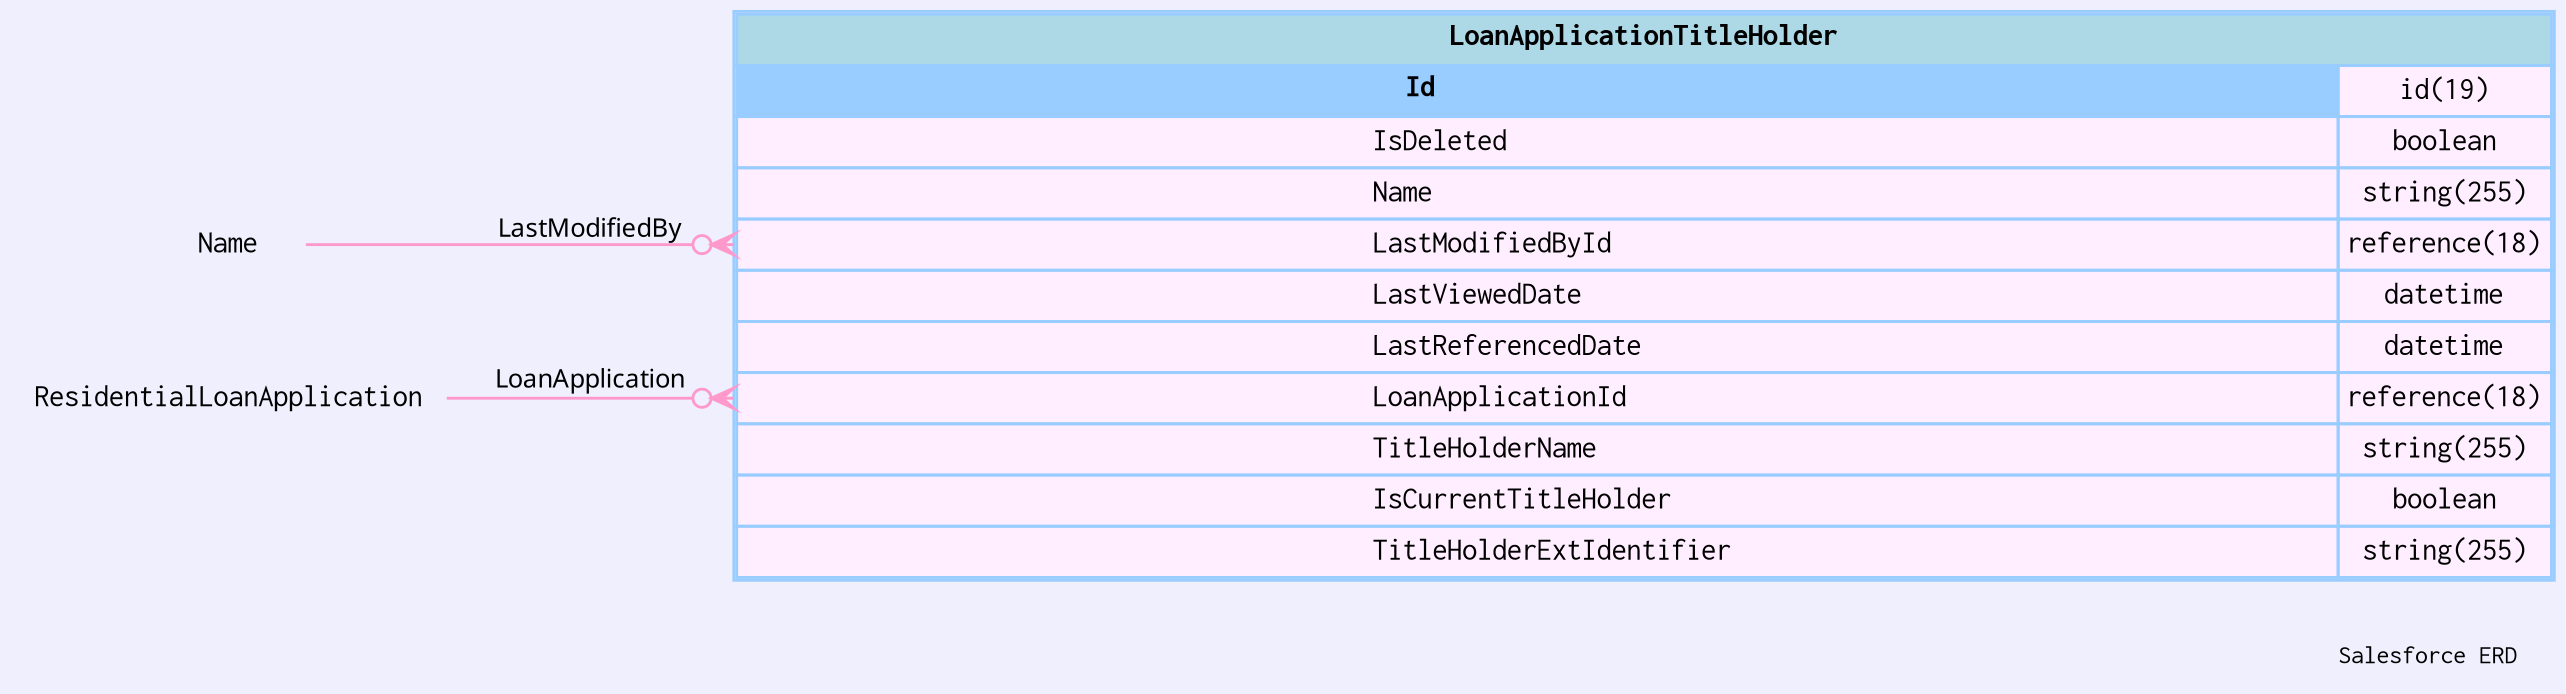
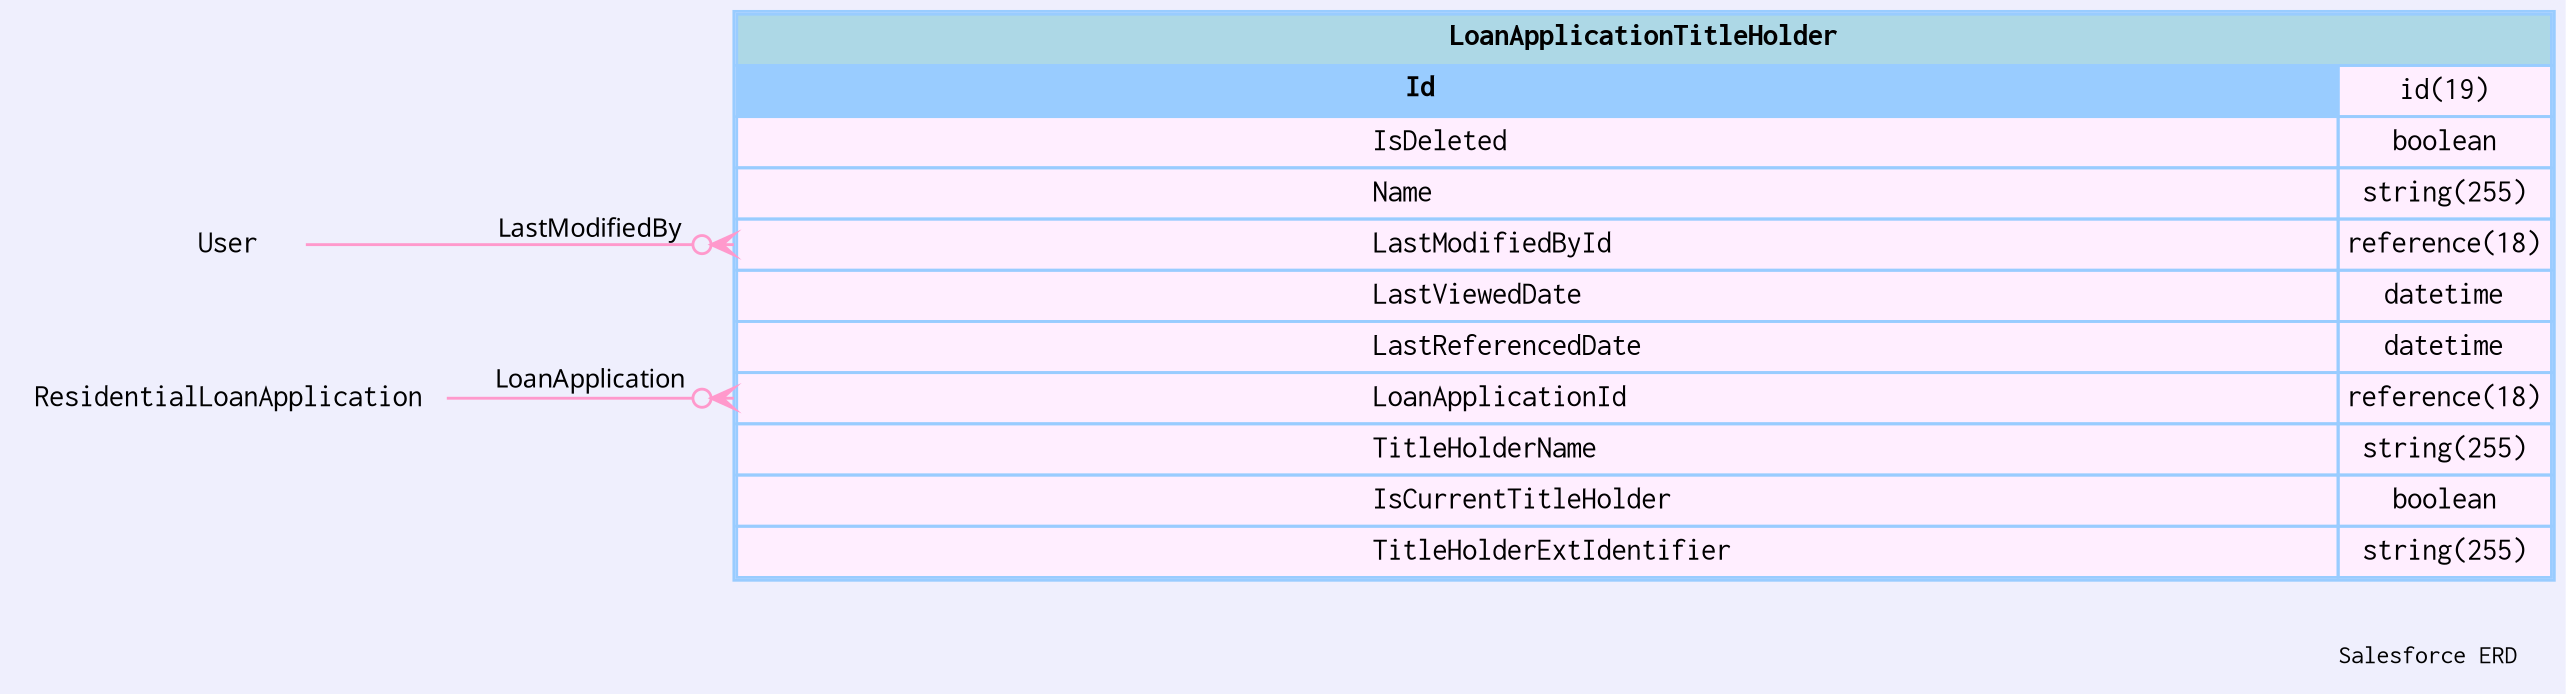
(229, 245) -> (229, 245)
